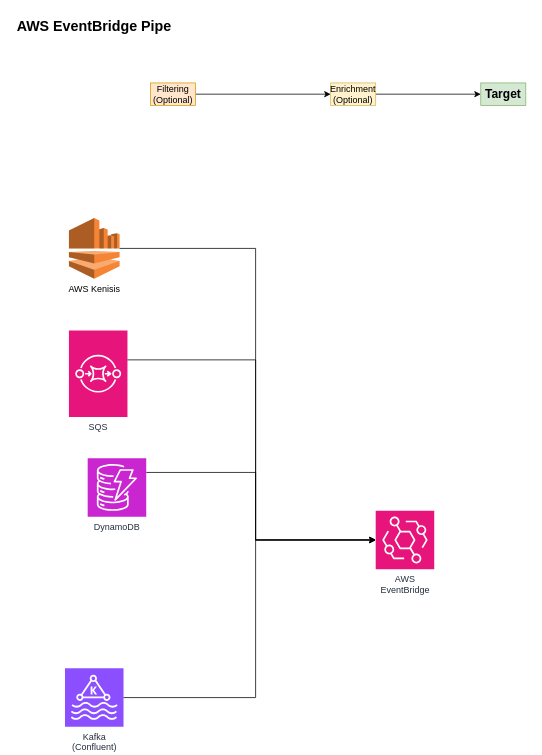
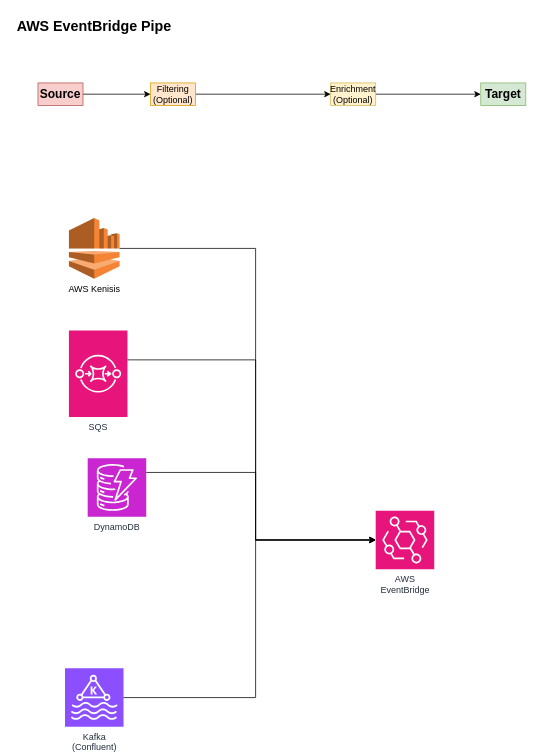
none -> (60, 94)
none -> (114, 94)
